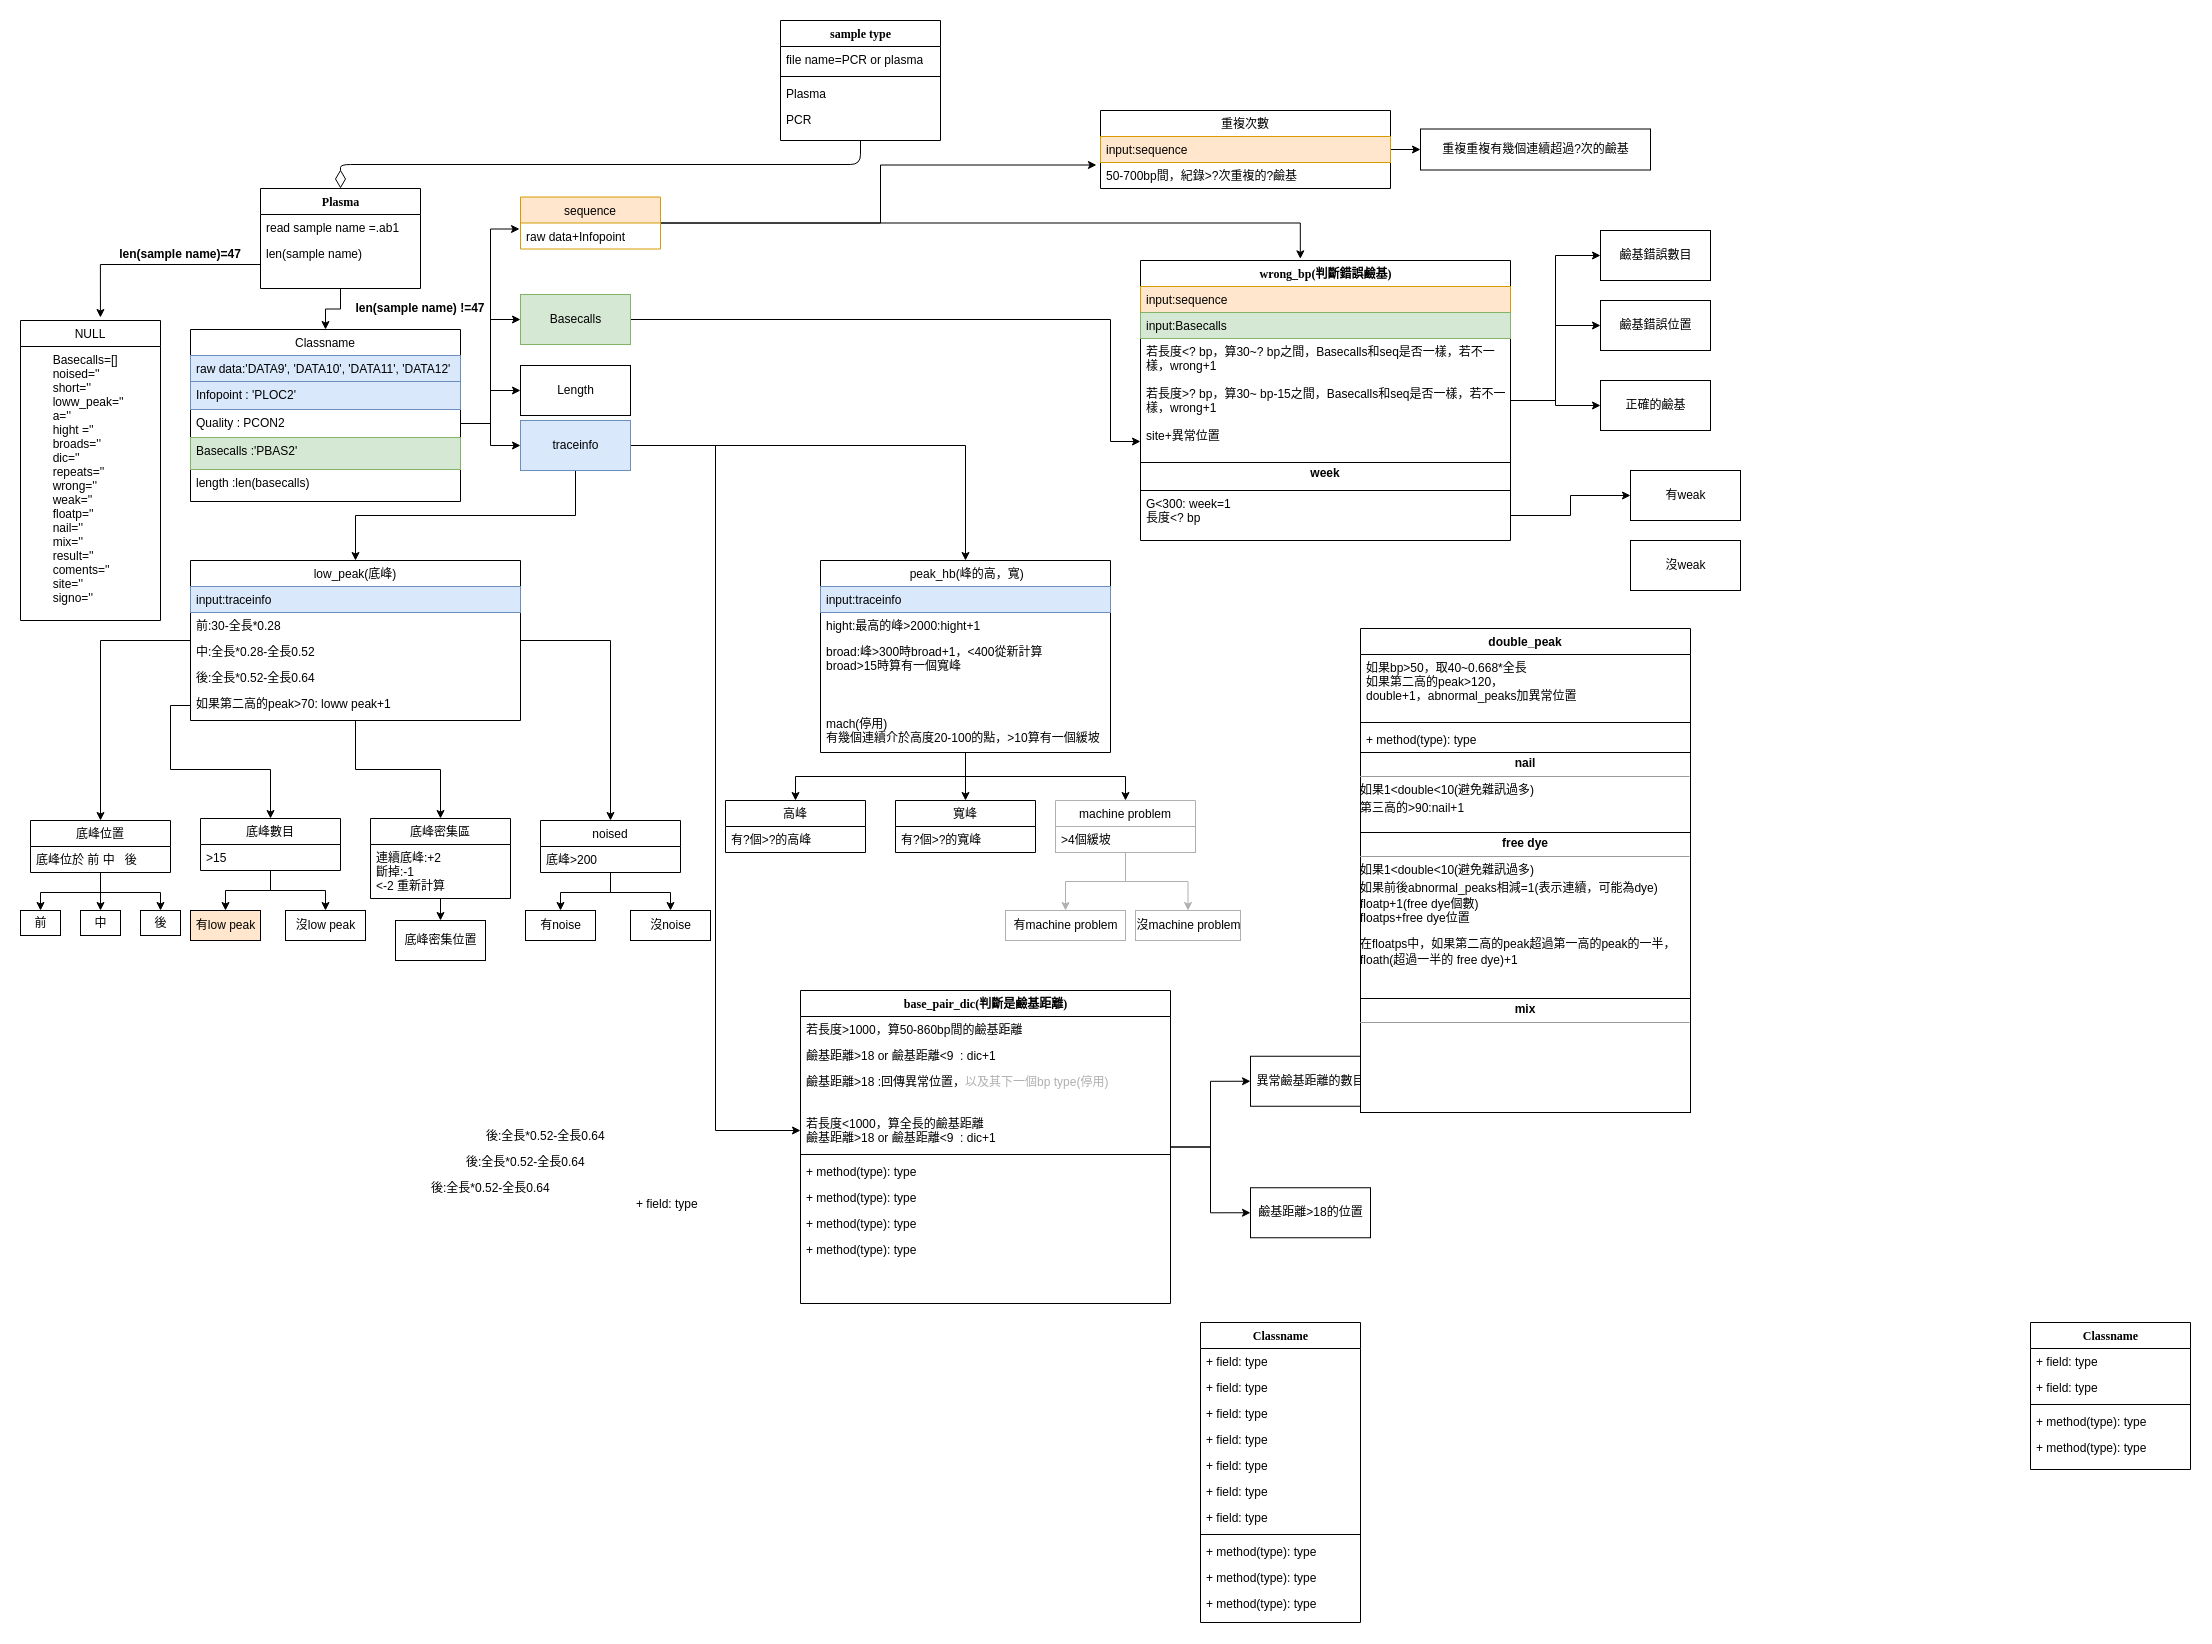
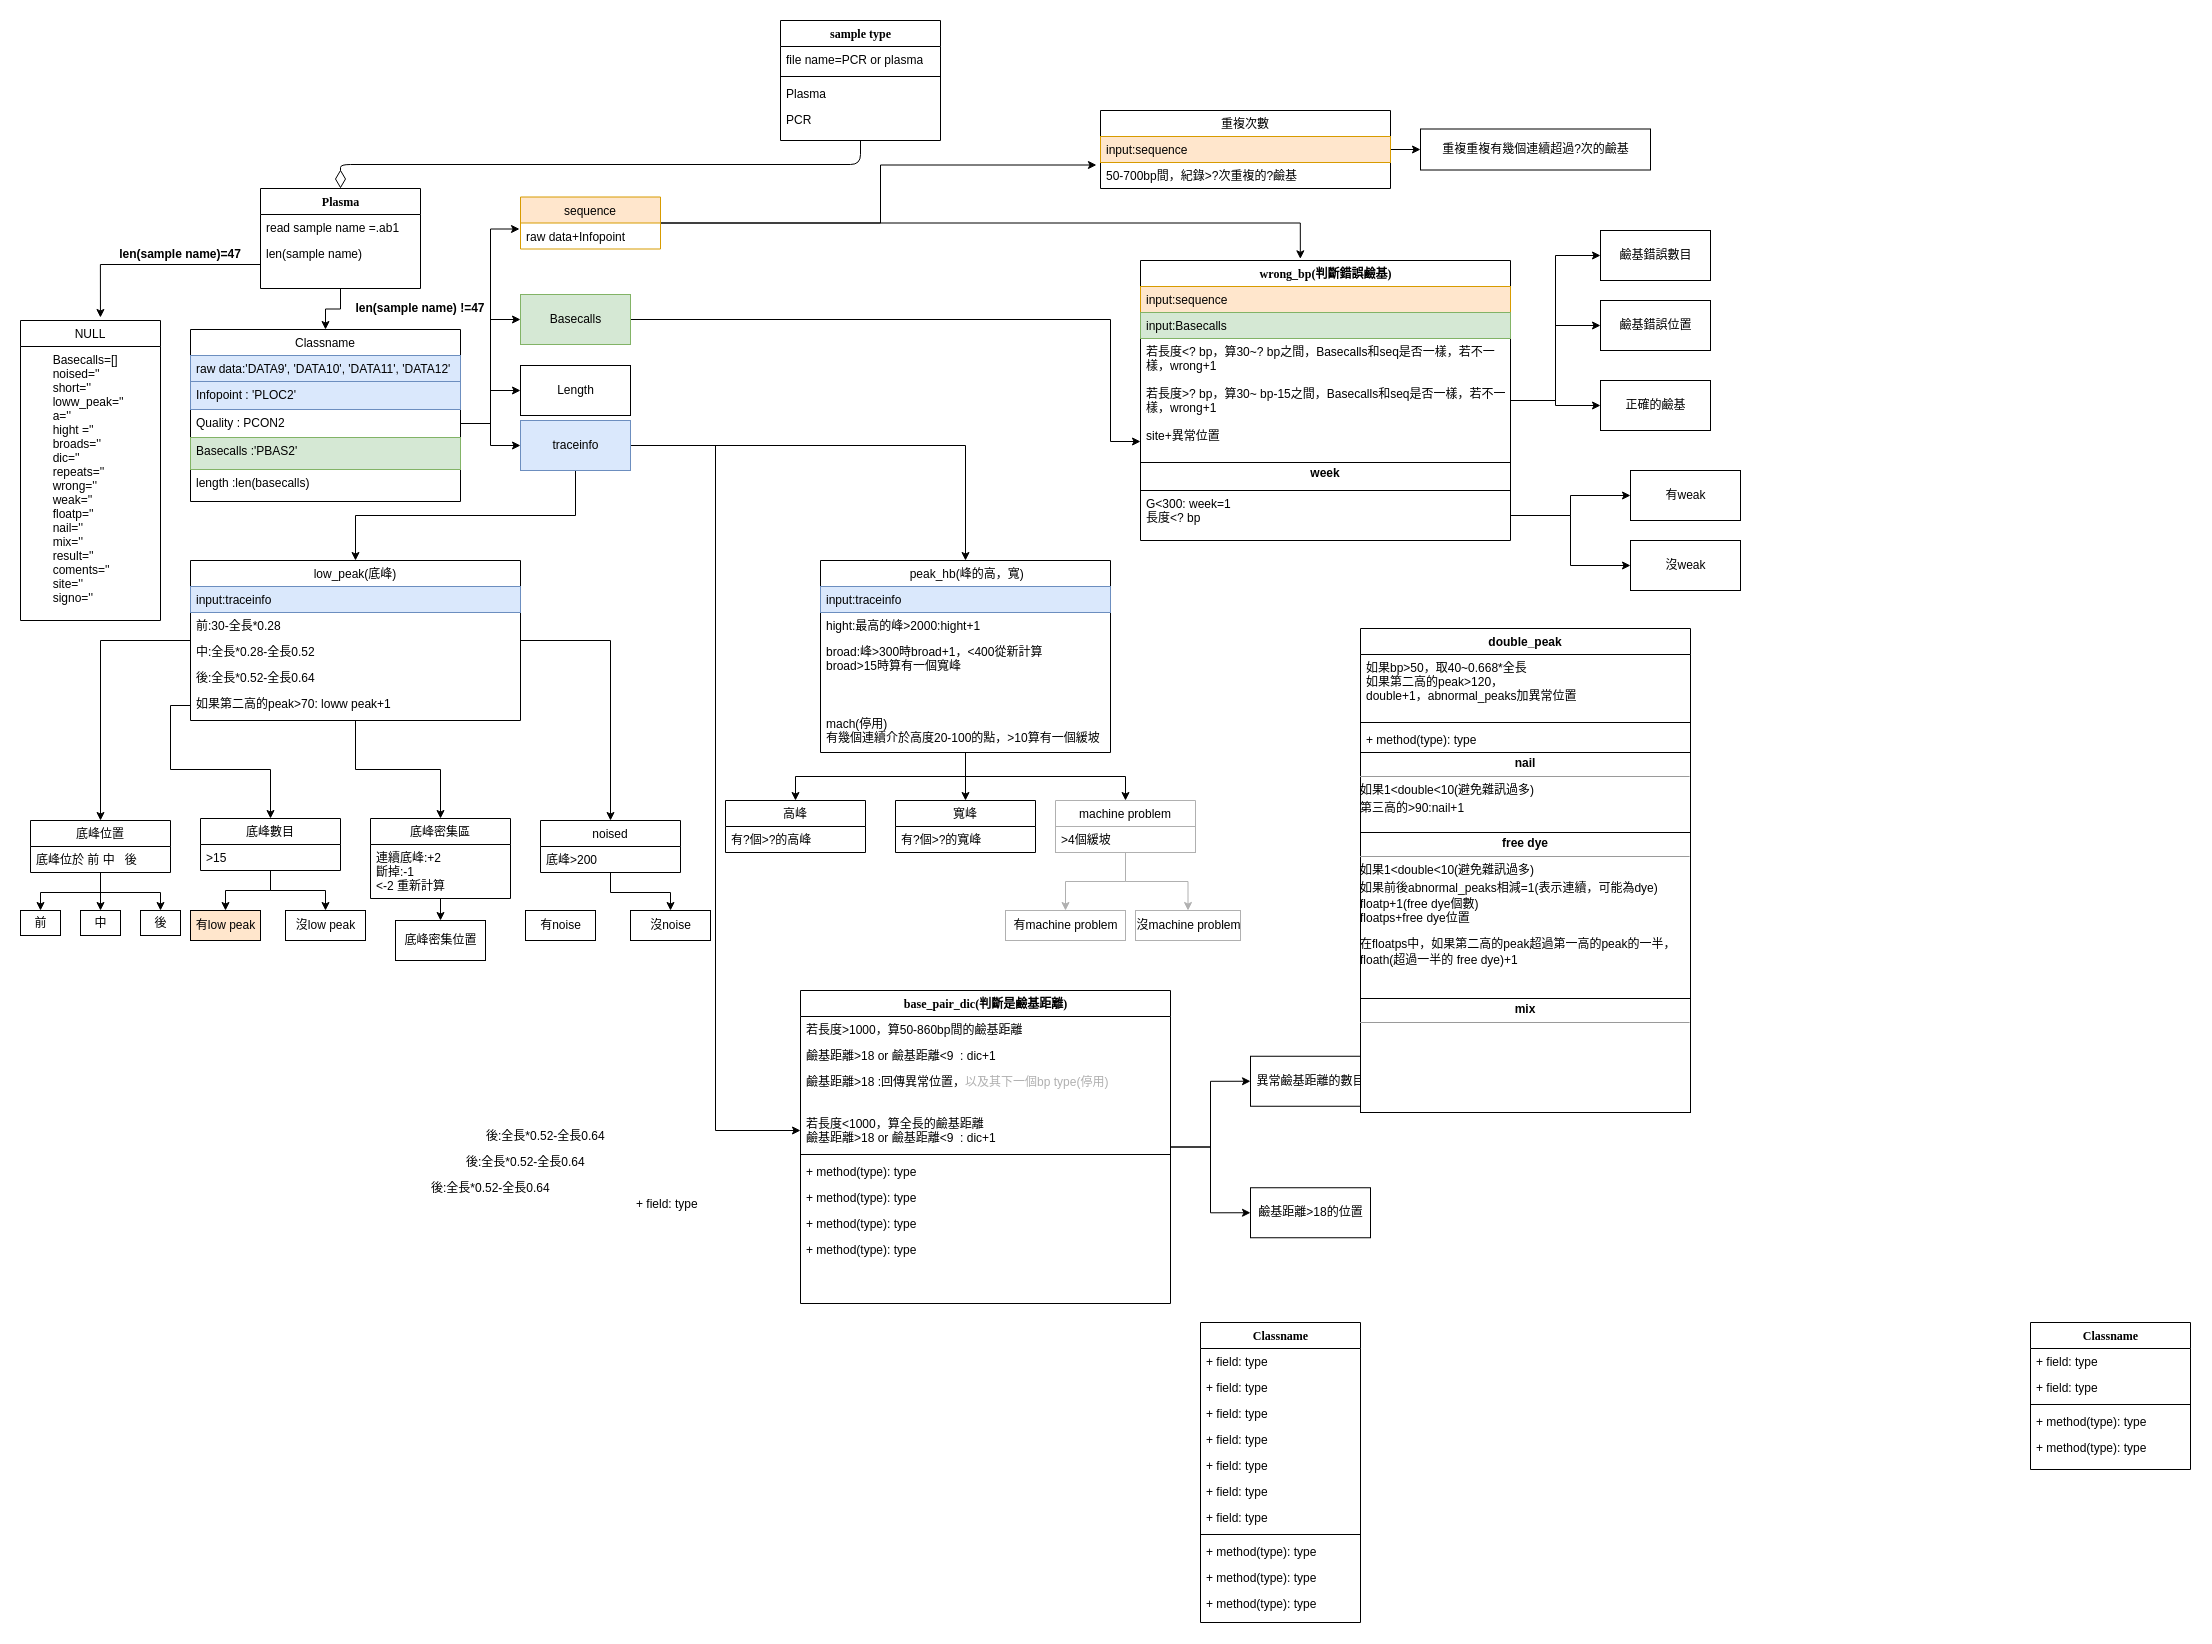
none -> (1573, 566)
(580, 893) -> none
